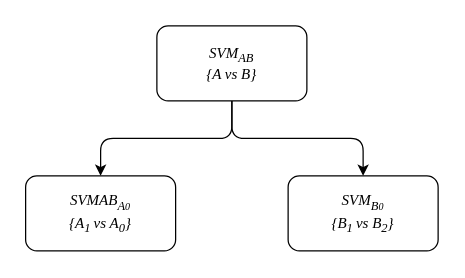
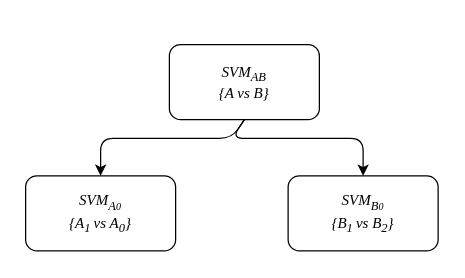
(232, 63) -> (244, 82)
(101, 213) -> (101, 213)
